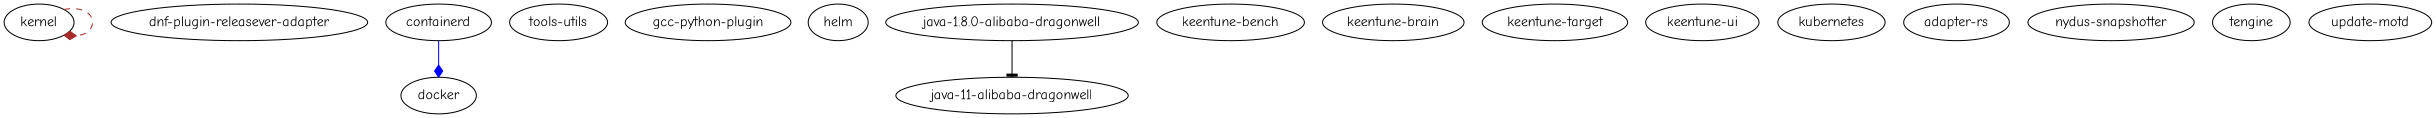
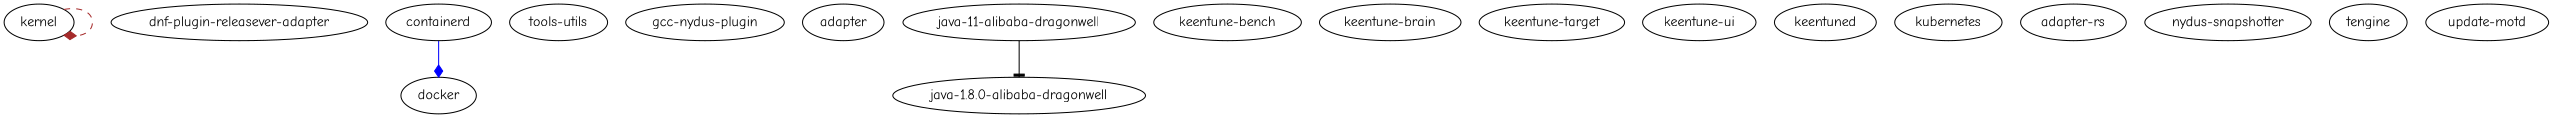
(708, 22) -> (705, 22)
(838, 22) -> (843, 22)
none -> (1825, 22)
(1012, 57) -> (1019, 57)
